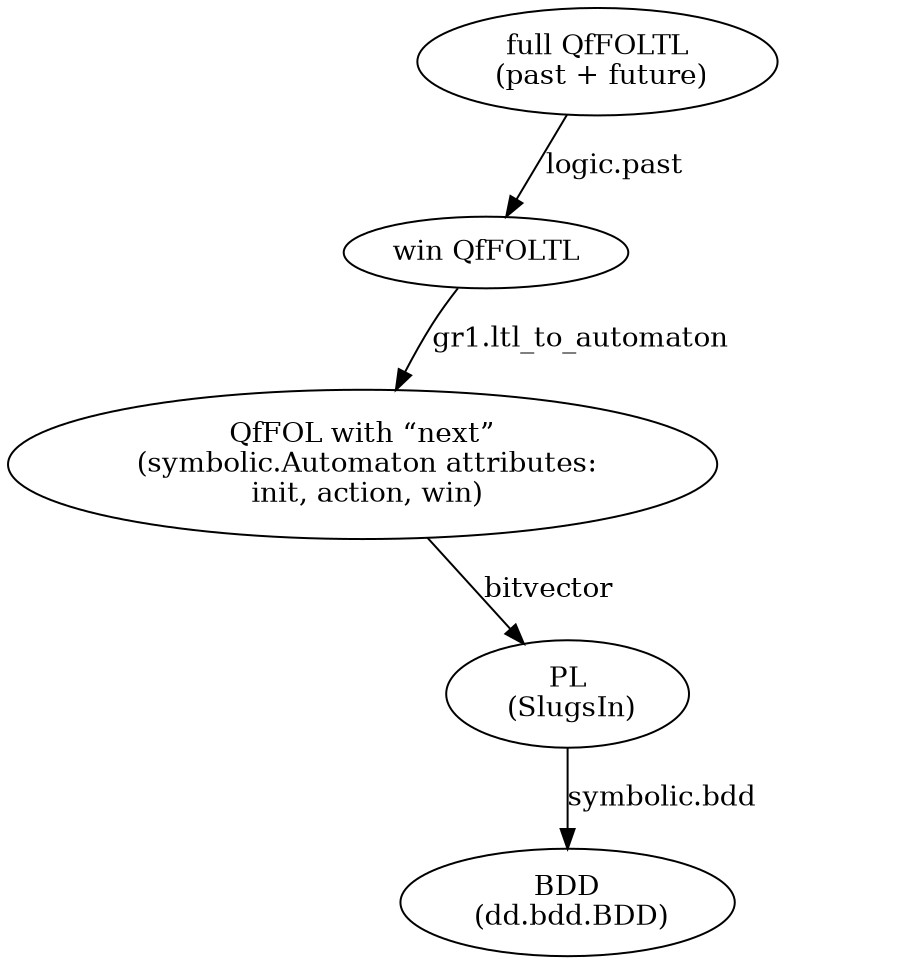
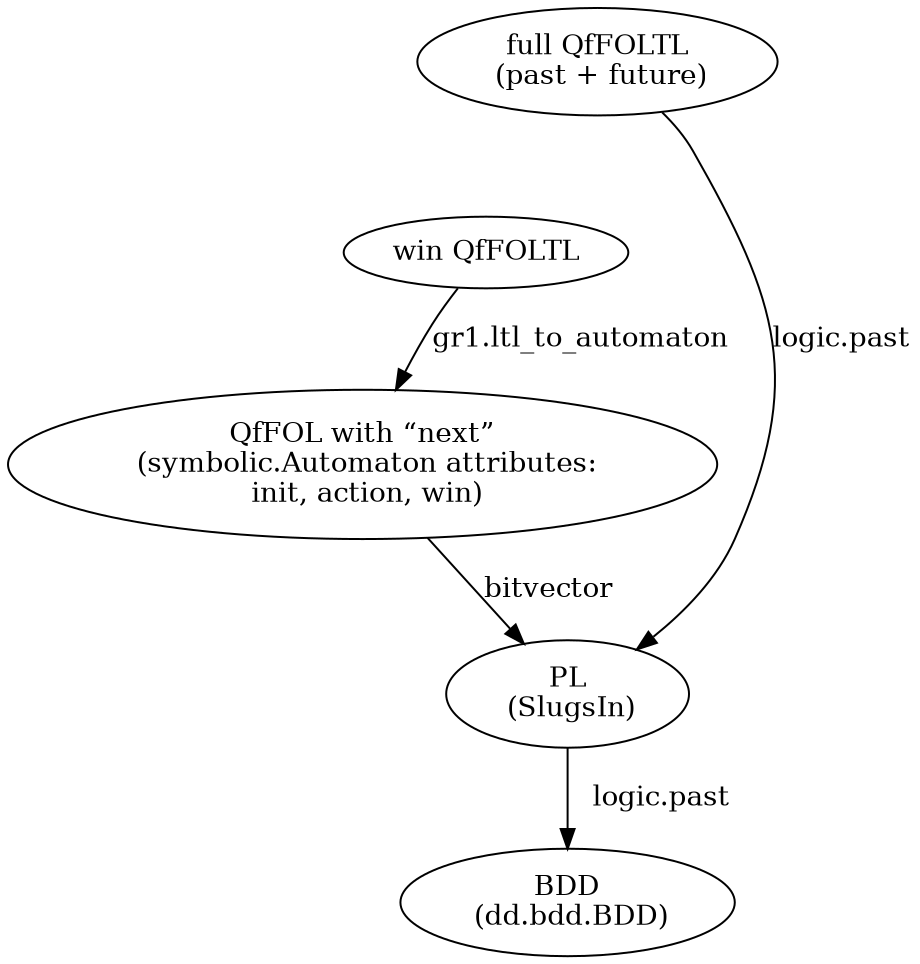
(542, 157) -> (774, 379)
(662, 798) -> (662, 798)
